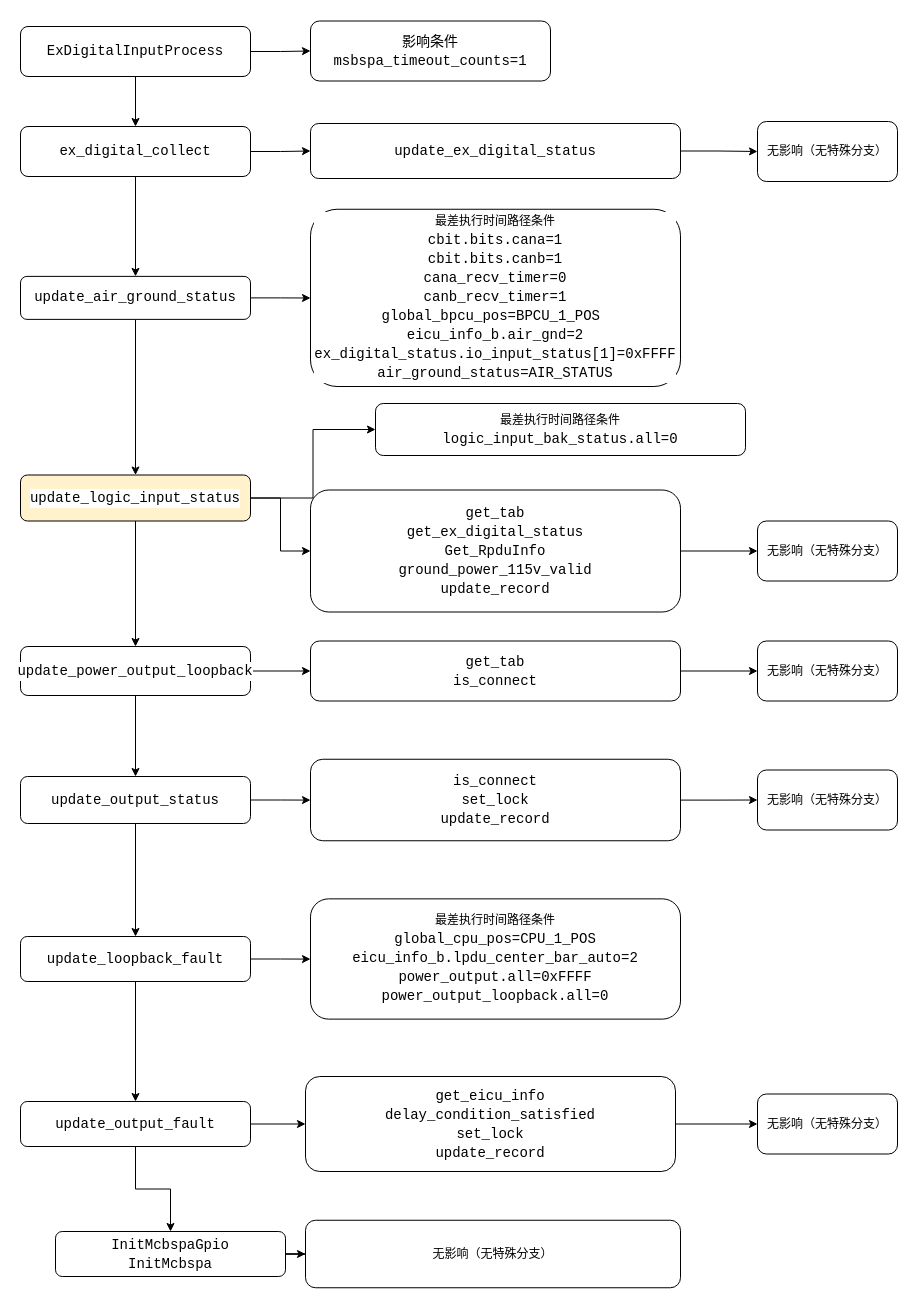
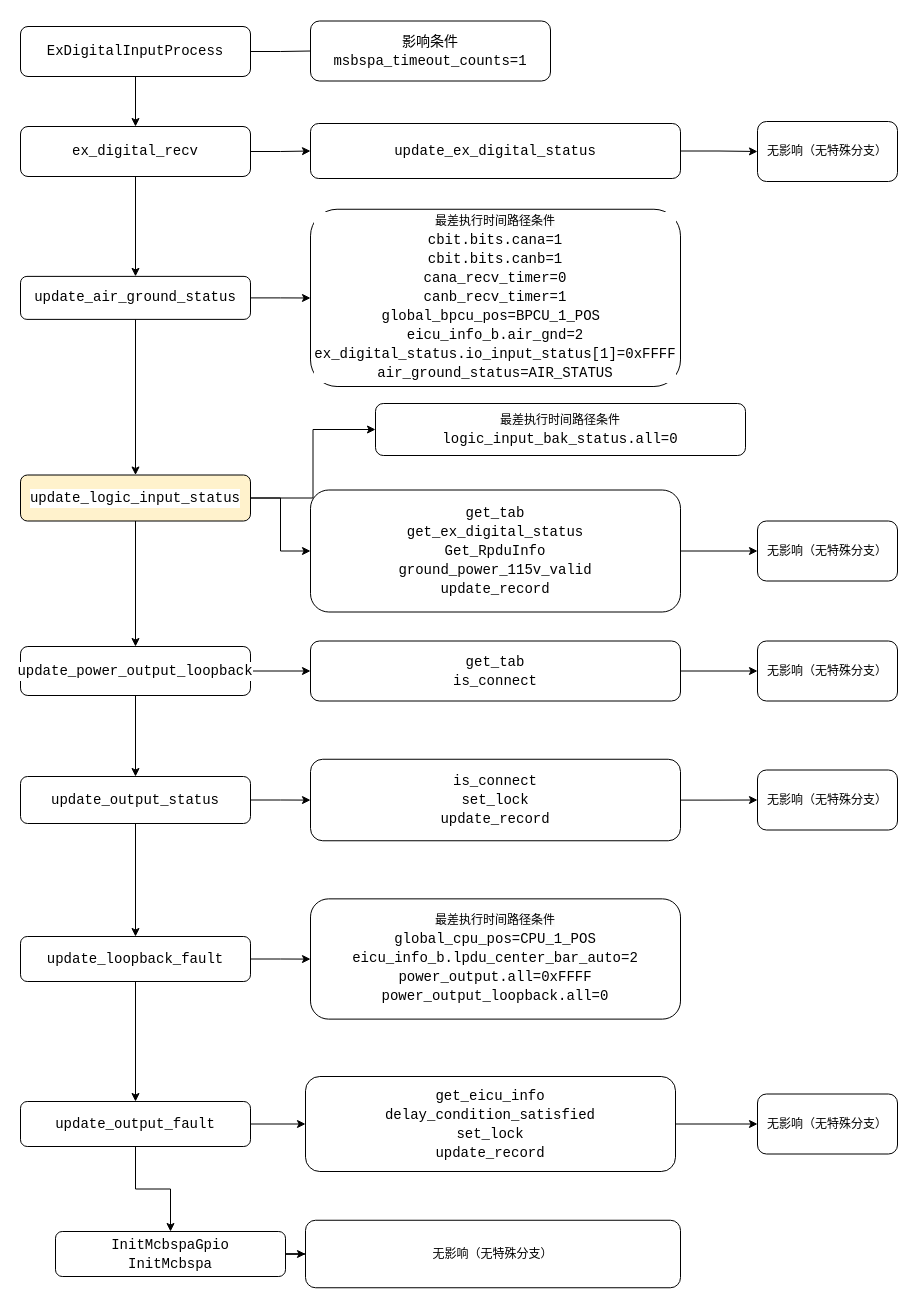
(302, 51) -> (304, 51)
(136, 152) -> (136, 152)
